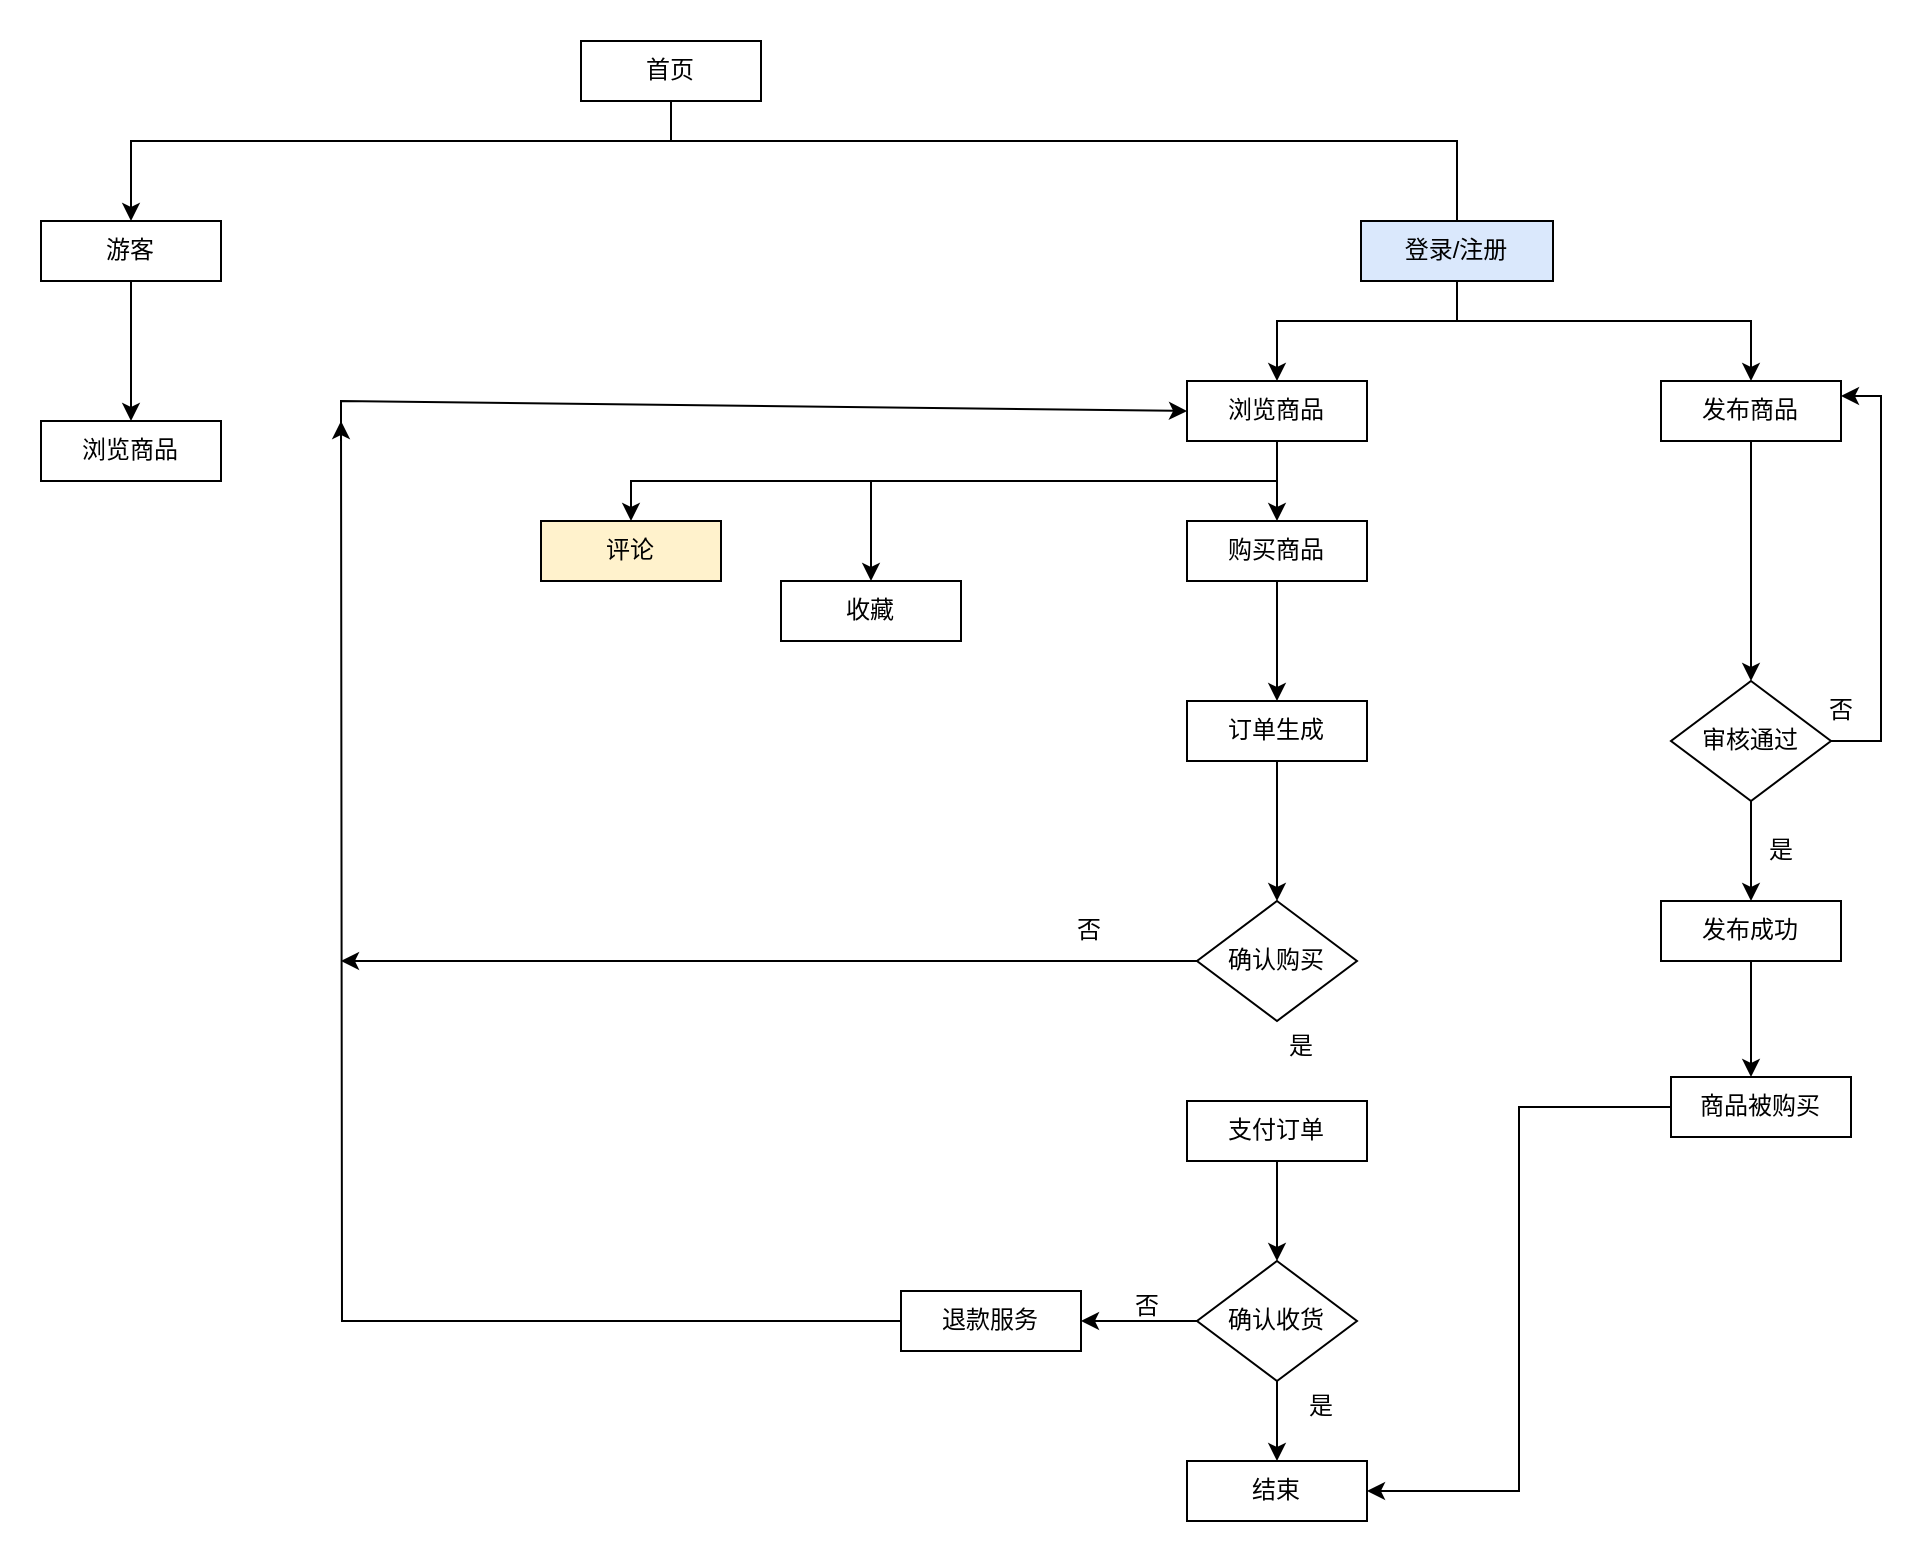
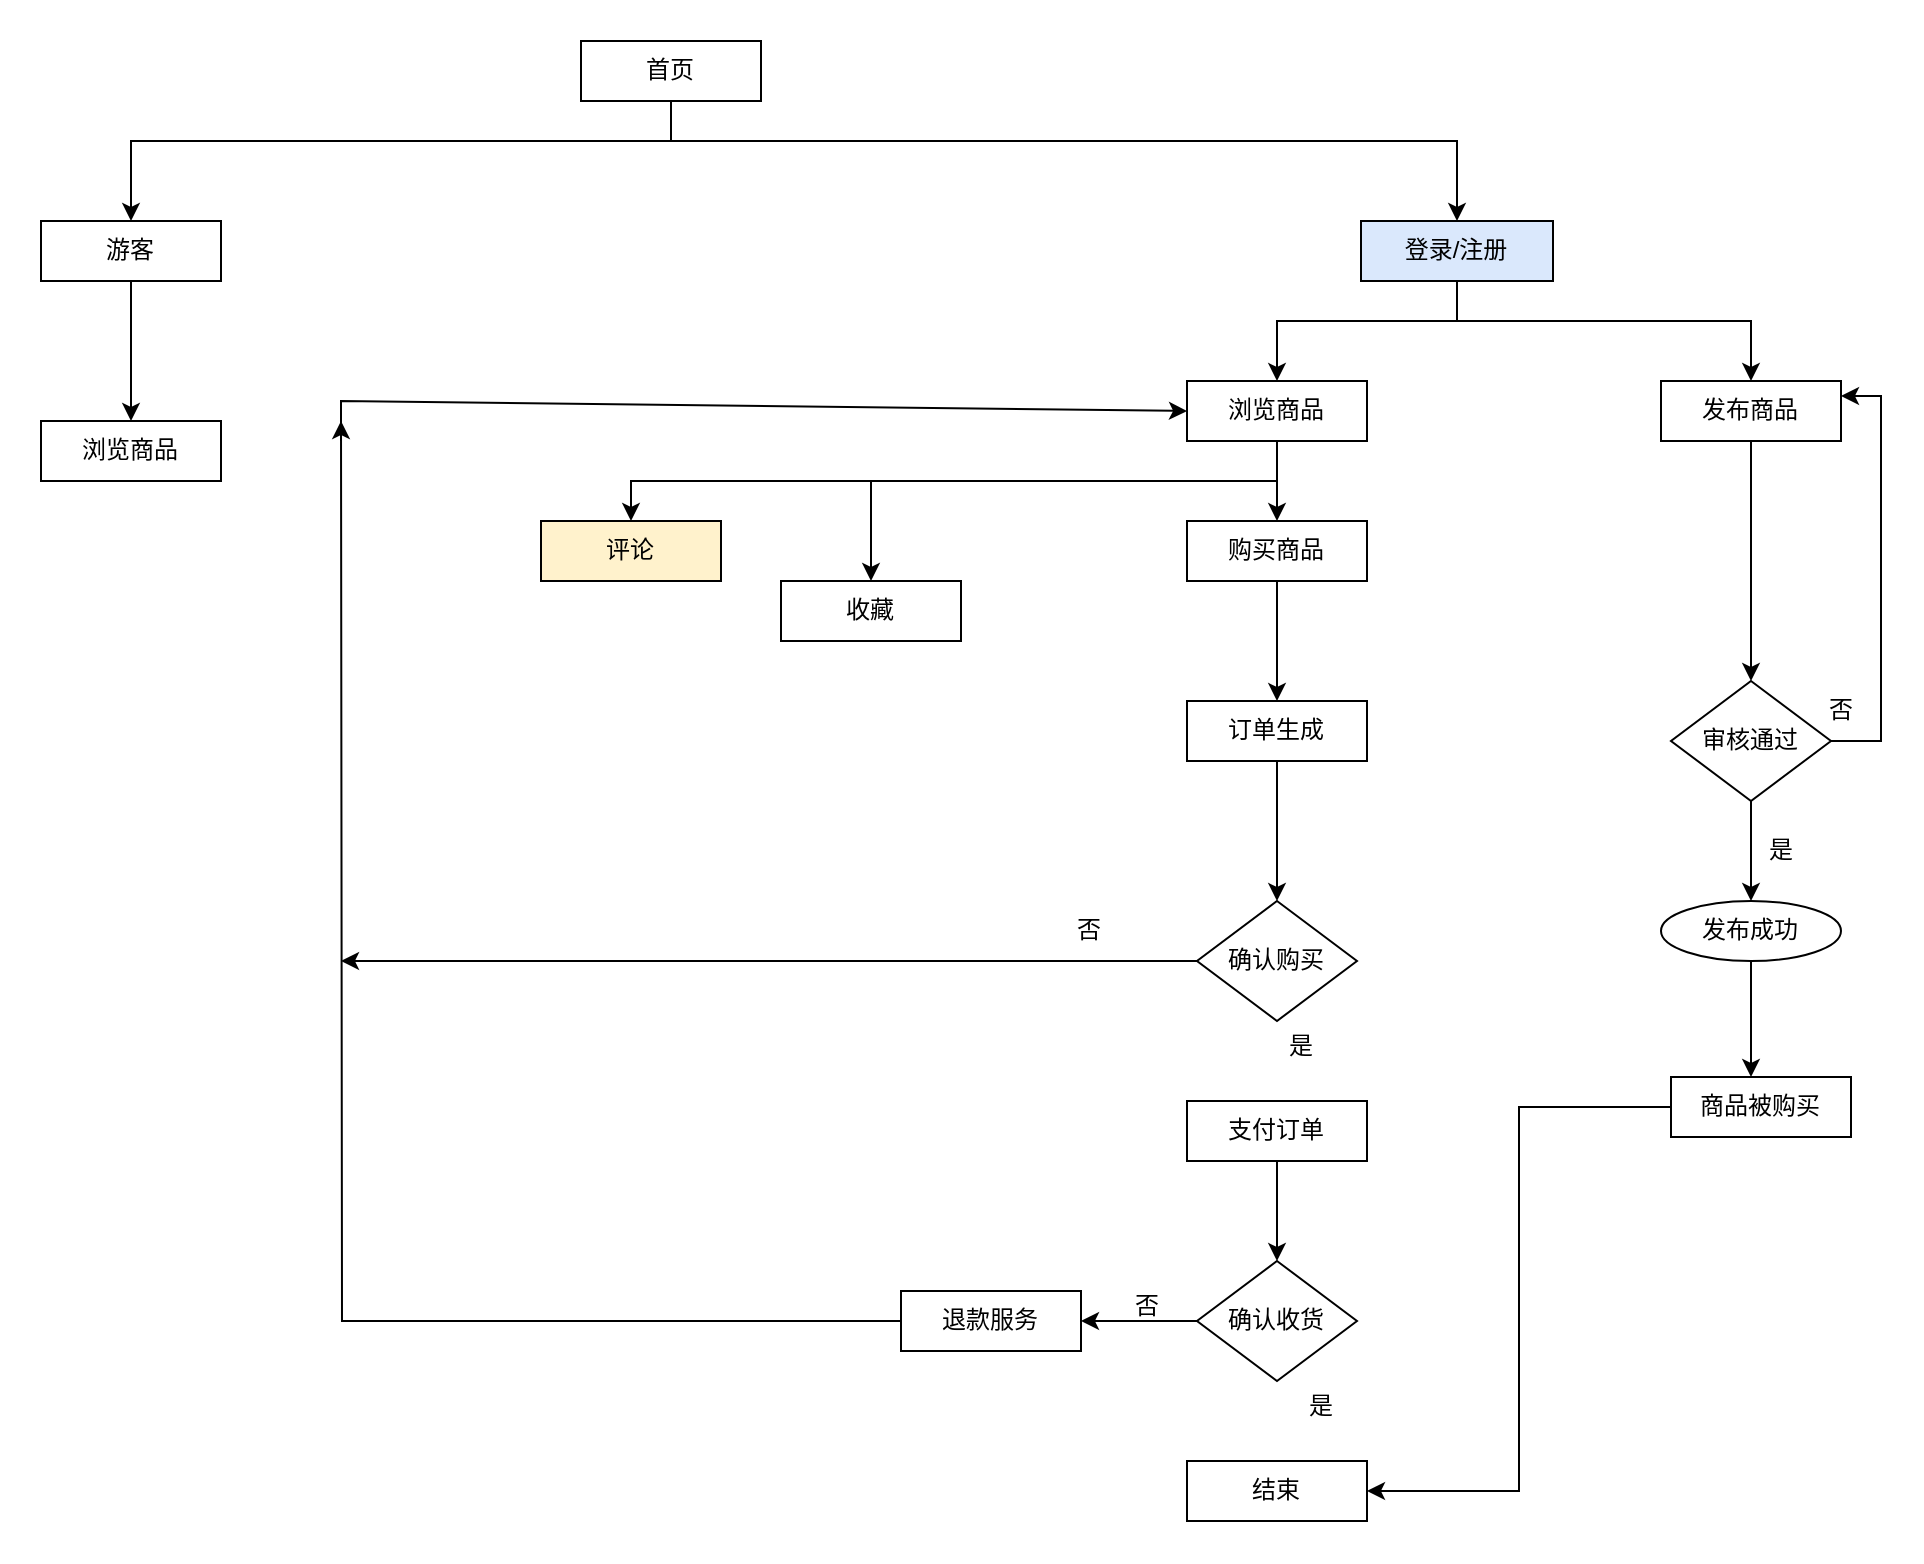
(1457, 211) -> (1457, 206)
(1751, 931) -> (1751, 931)
(1277, 1414) -> none
